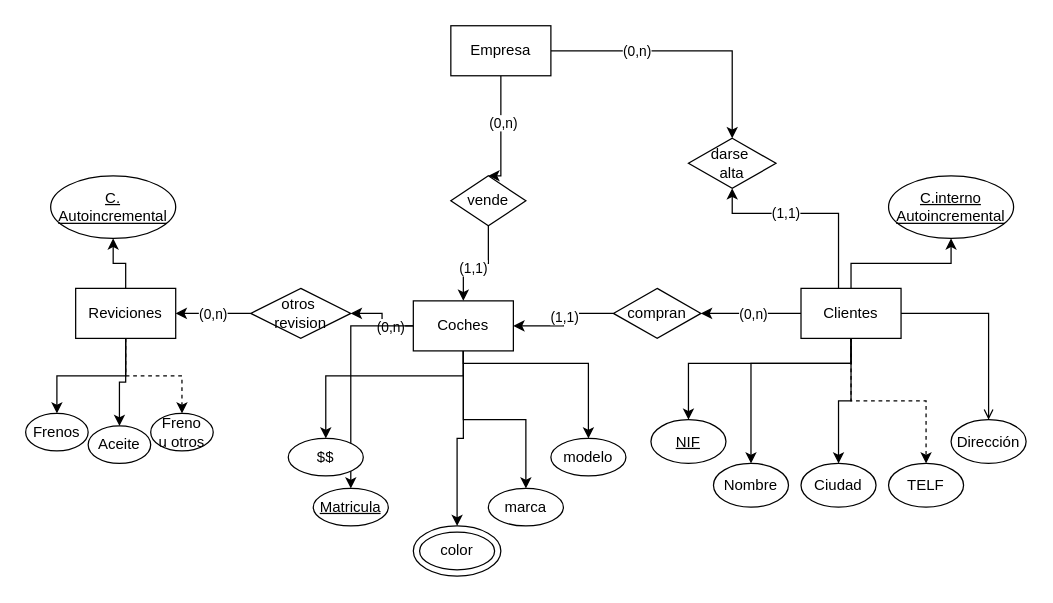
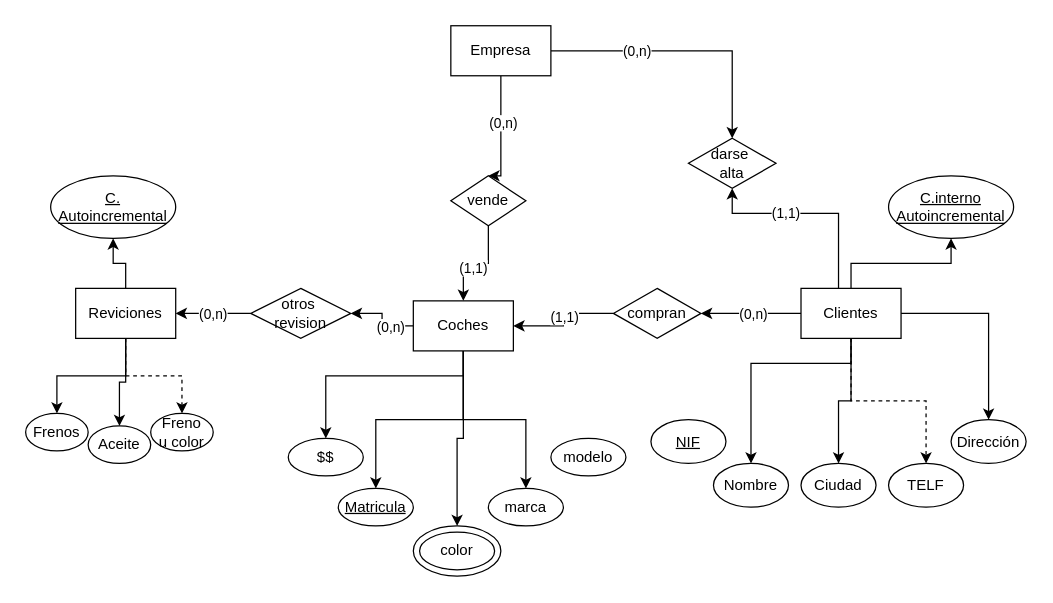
(560, 363) -> none
(694, 363) -> none
(988, 412) -> (988, 409)
(182, 432) -> (182, 432)
(351, 507) -> (376, 507)
